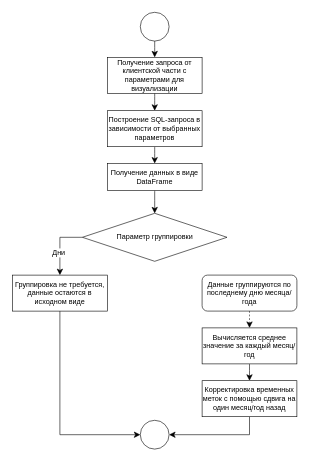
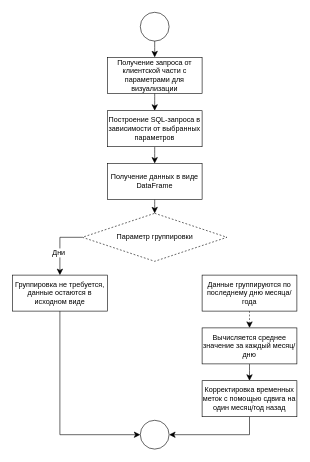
(155, 177) -> (155, 182)
(155, 237) -> (155, 237)
(249, 293) -> (249, 293)
(249, 346) -> (249, 346)
